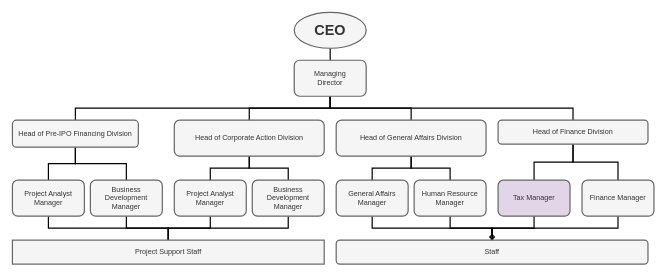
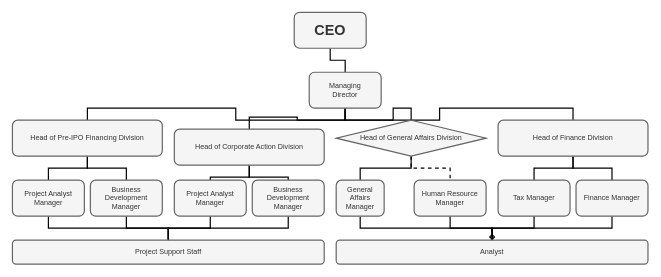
(330, 30) -> (330, 30)
(330, 78) -> (345, 90)
(573, 132) -> (573, 138)
(75, 134) -> (87, 138)
(249, 138) -> (249, 147)
(411, 138) -> (411, 138)
(437, 168) -> (437, 168)
(372, 198) -> (360, 198)
(534, 198) -> (534, 198)
(618, 198) -> (612, 198)
(168, 252) -> (168, 252)
(492, 252) -> (492, 252)
